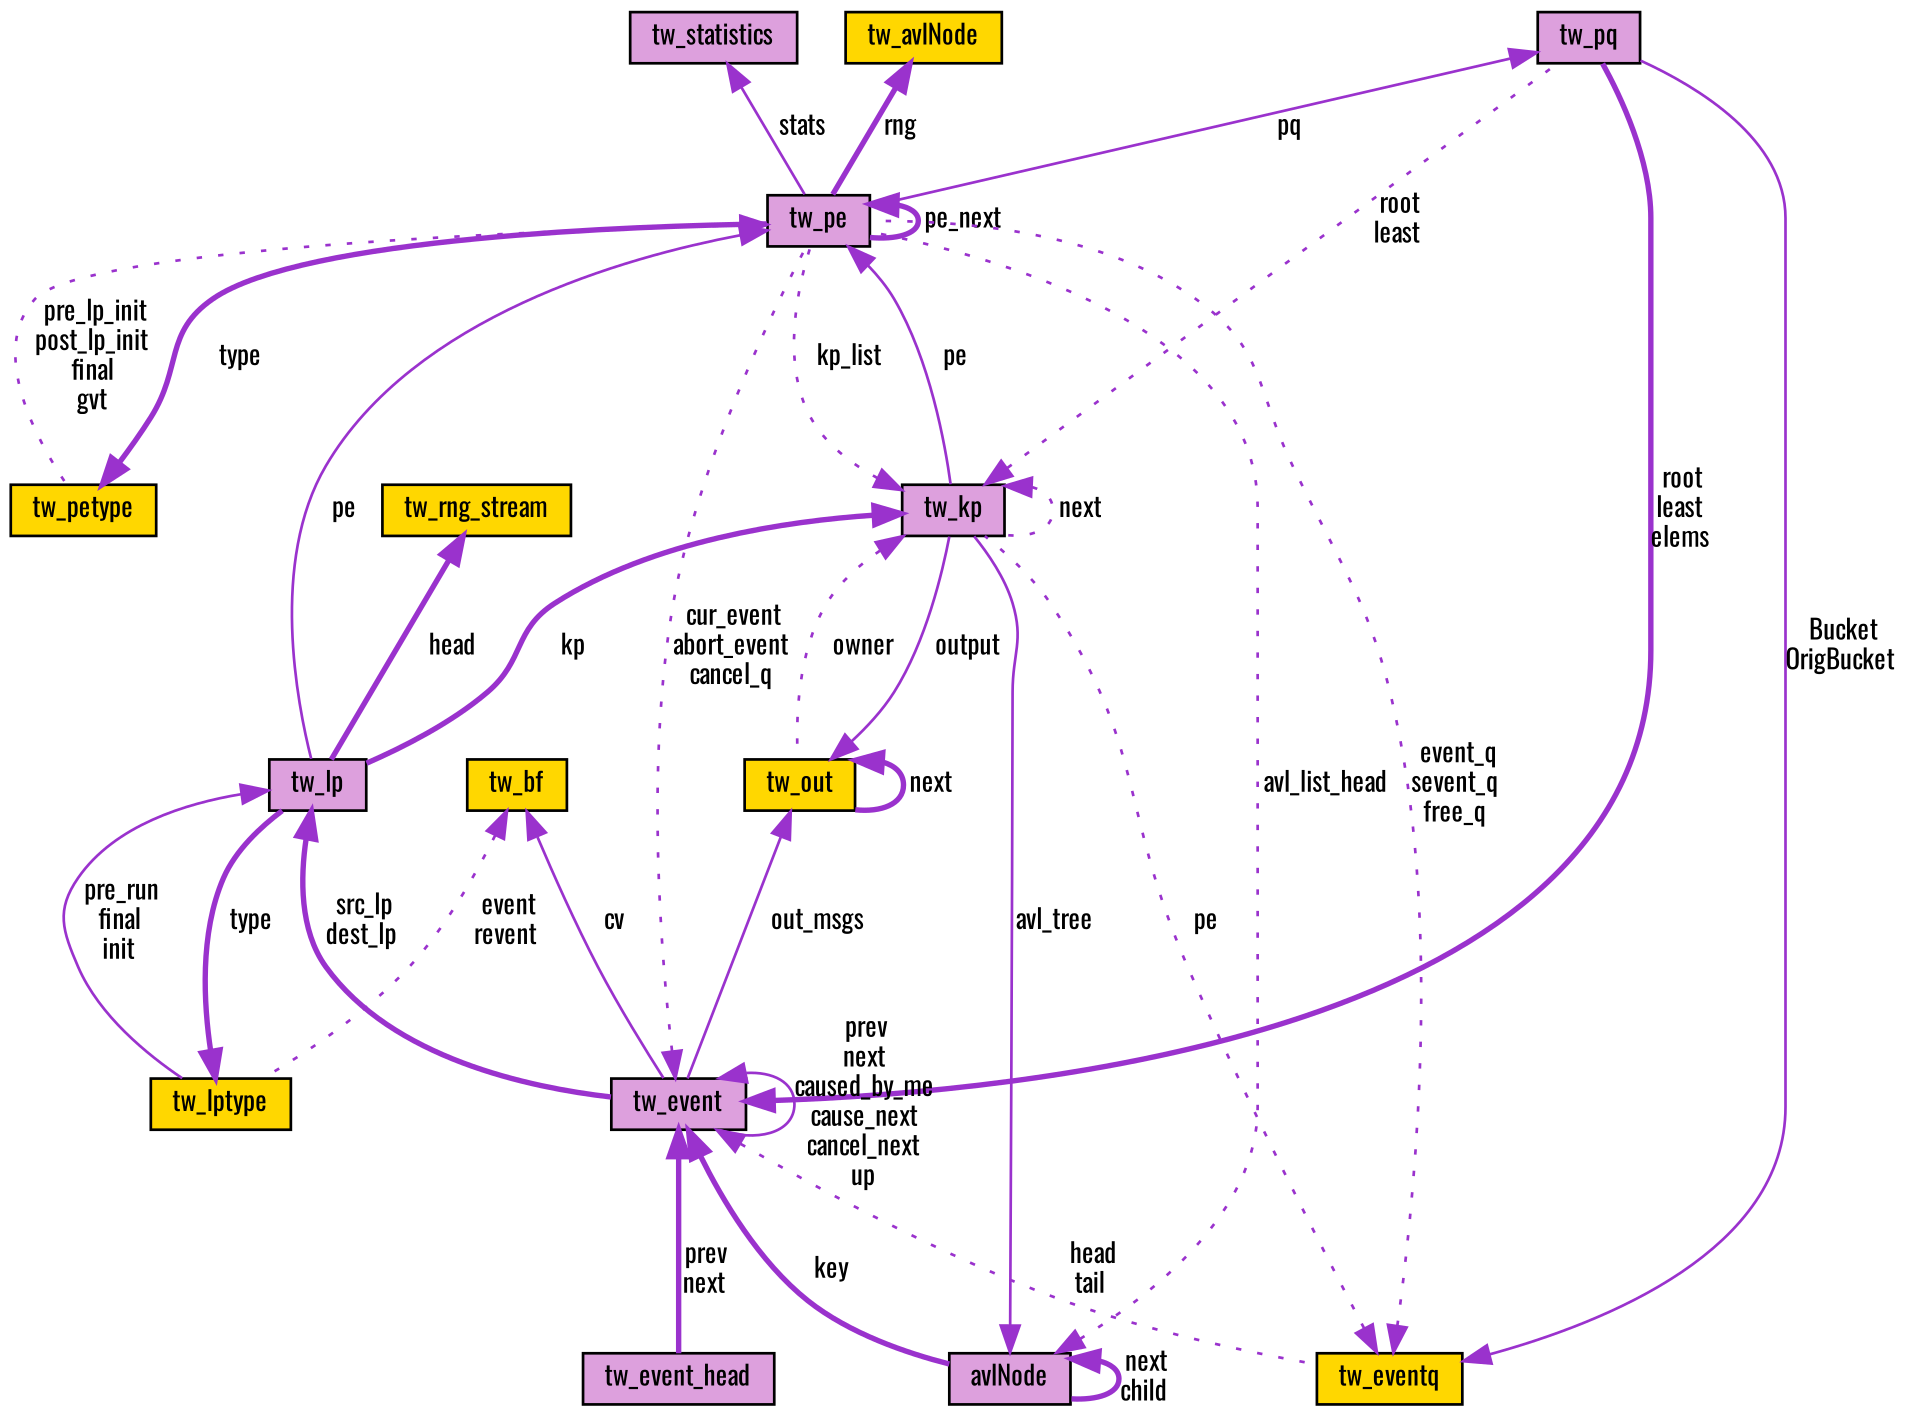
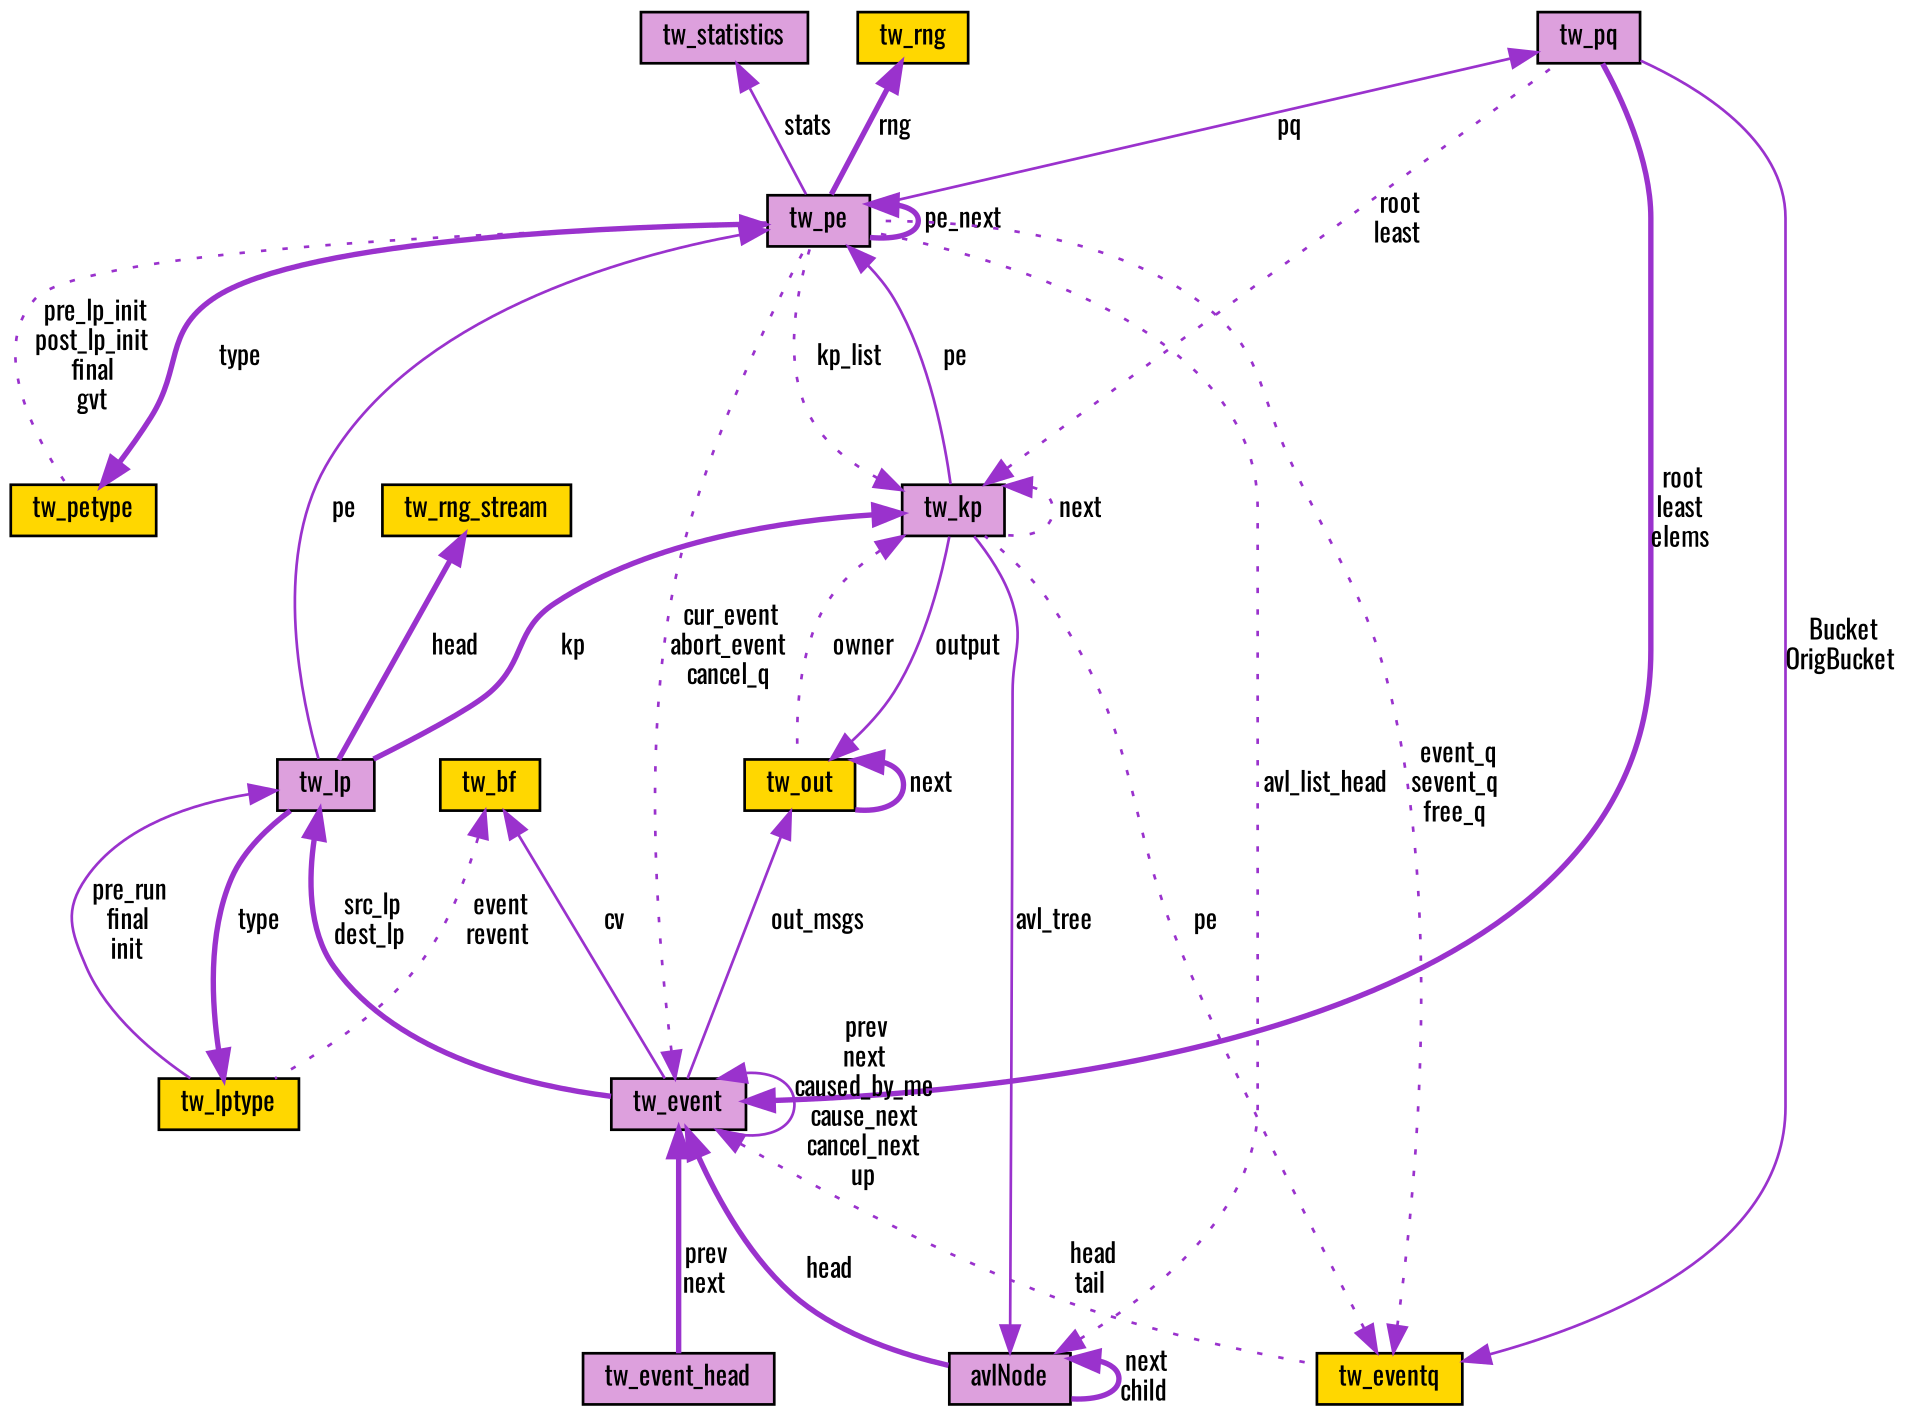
(924, 38) -> (913, 38)
(829, 1271) -> (827, 1271)
